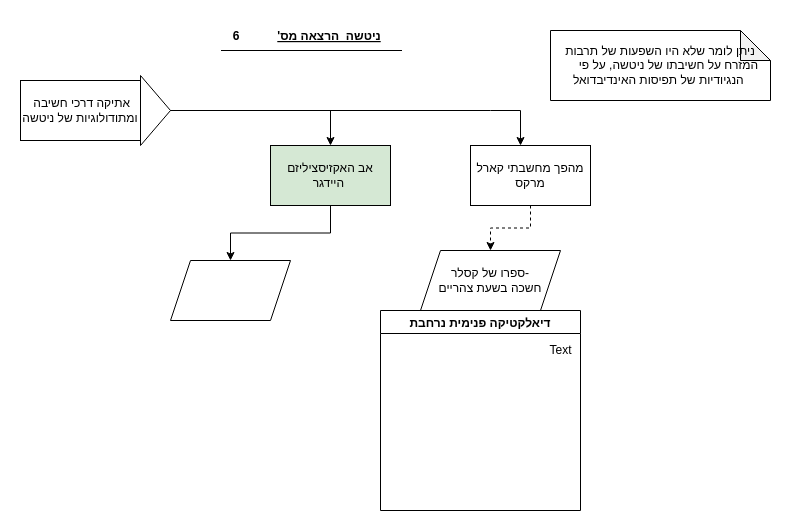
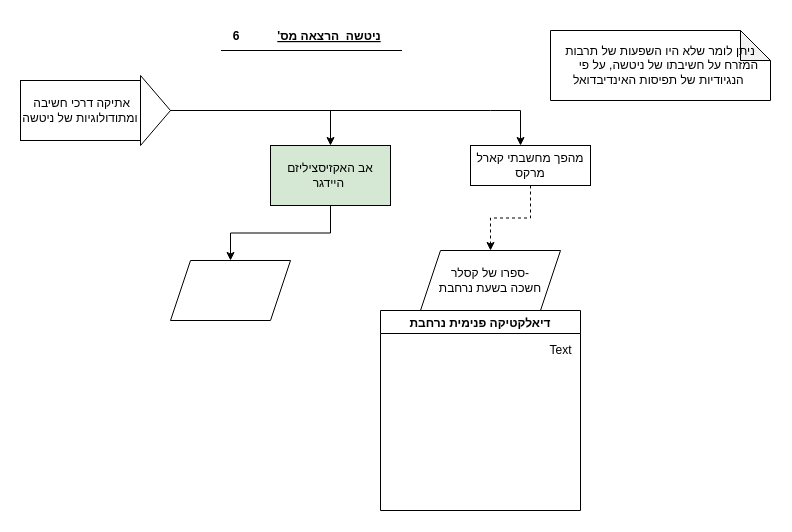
(531, 176) -> (531, 166)
(491, 281) -> (491, 281)
